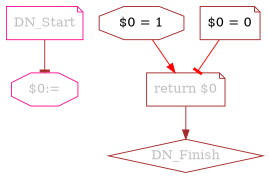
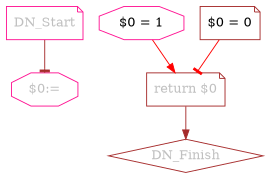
(142, 23) -> (142, 23)
